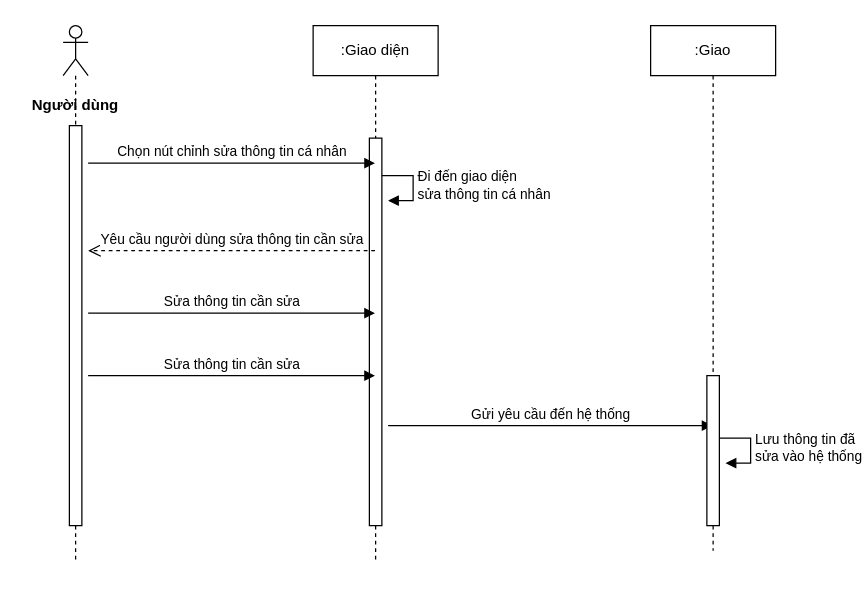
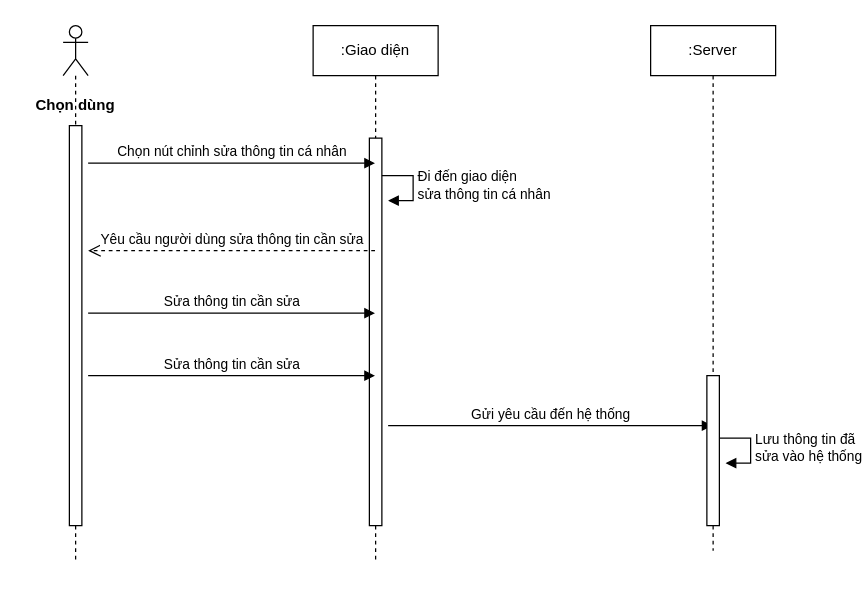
(713, 51) -> (713, 51)
(75, 105) -> (75, 105)
